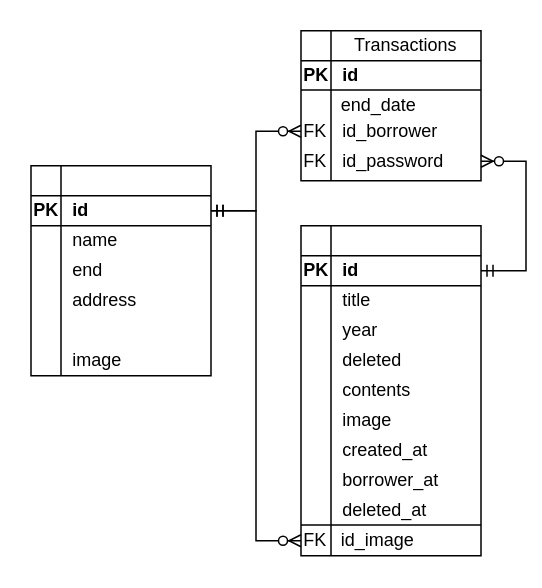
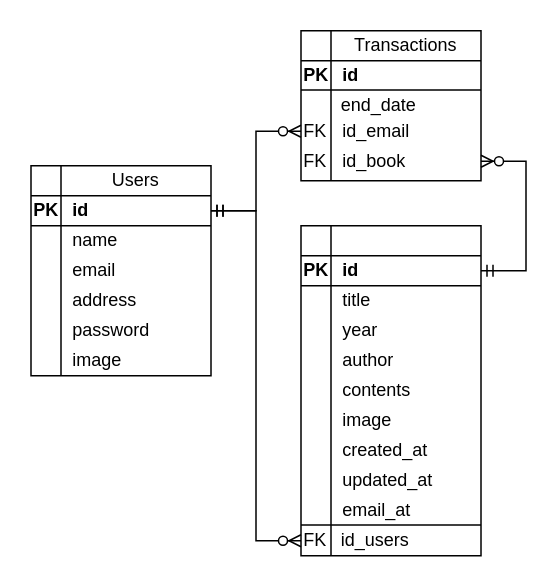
(396, 131) -> (376, 131)
(396, 161) -> (376, 161)
none -> (136, 181)
(88, 271) -> (93, 271)
none -> (140, 331)
(376, 361) -> (373, 361)
(398, 481) -> (393, 481)
(391, 511) -> (378, 511)
(377, 541) -> (379, 541)
